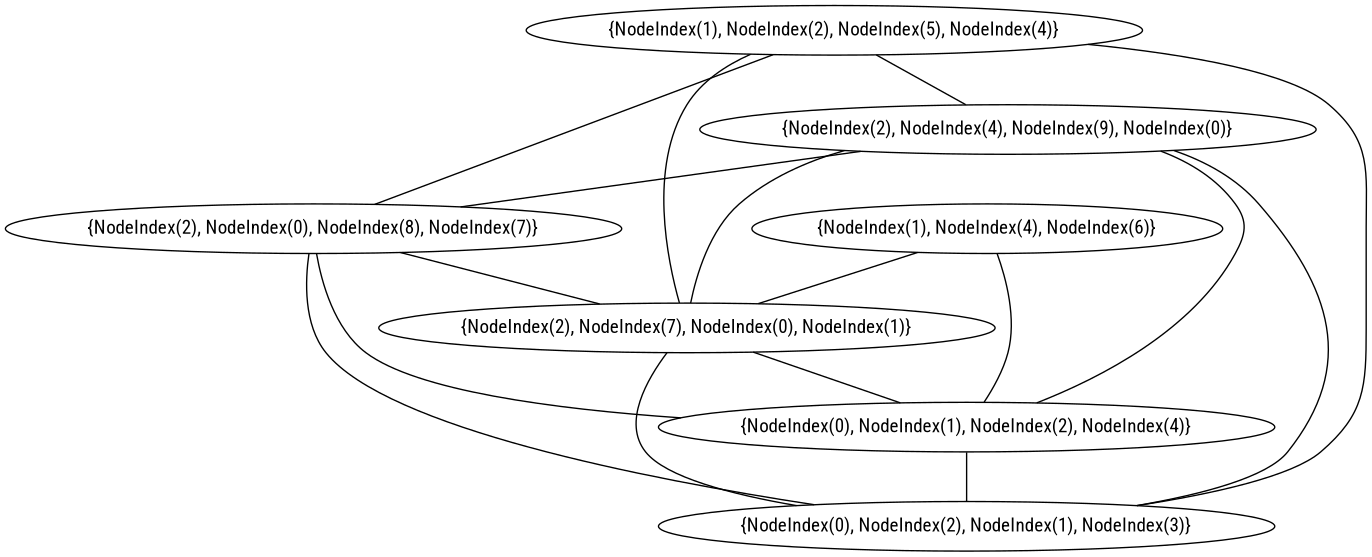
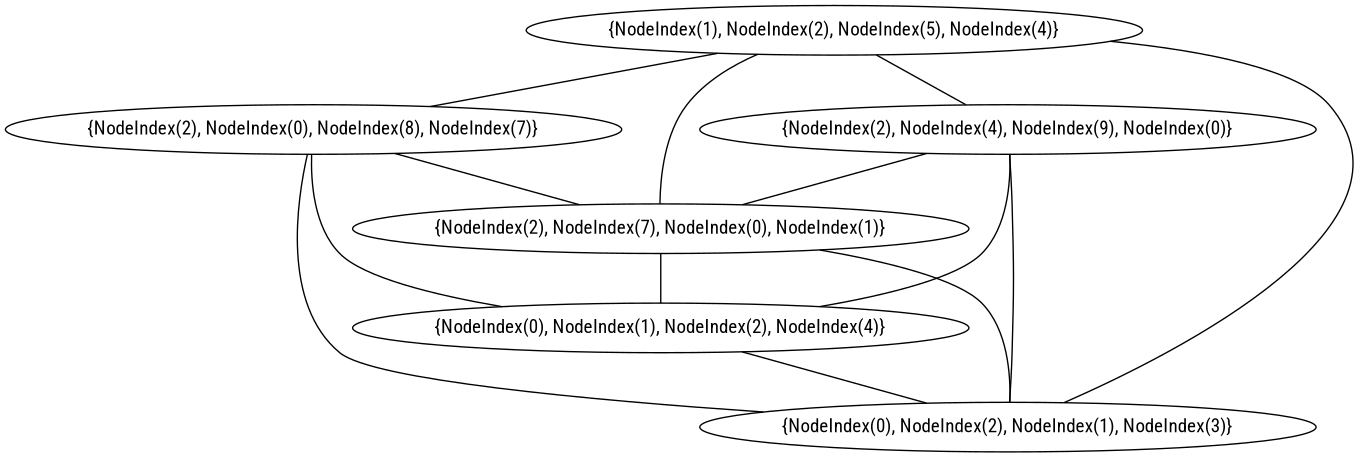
(651, 181) -> none
(987, 229) -> none
